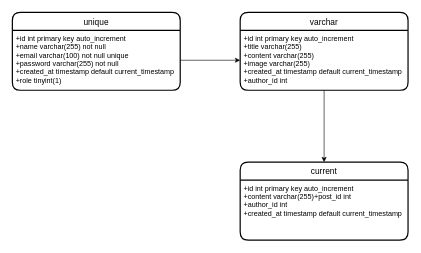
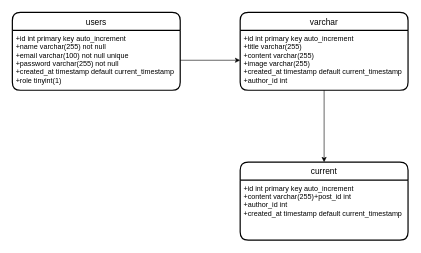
(96, 22) -> (96, 22)
